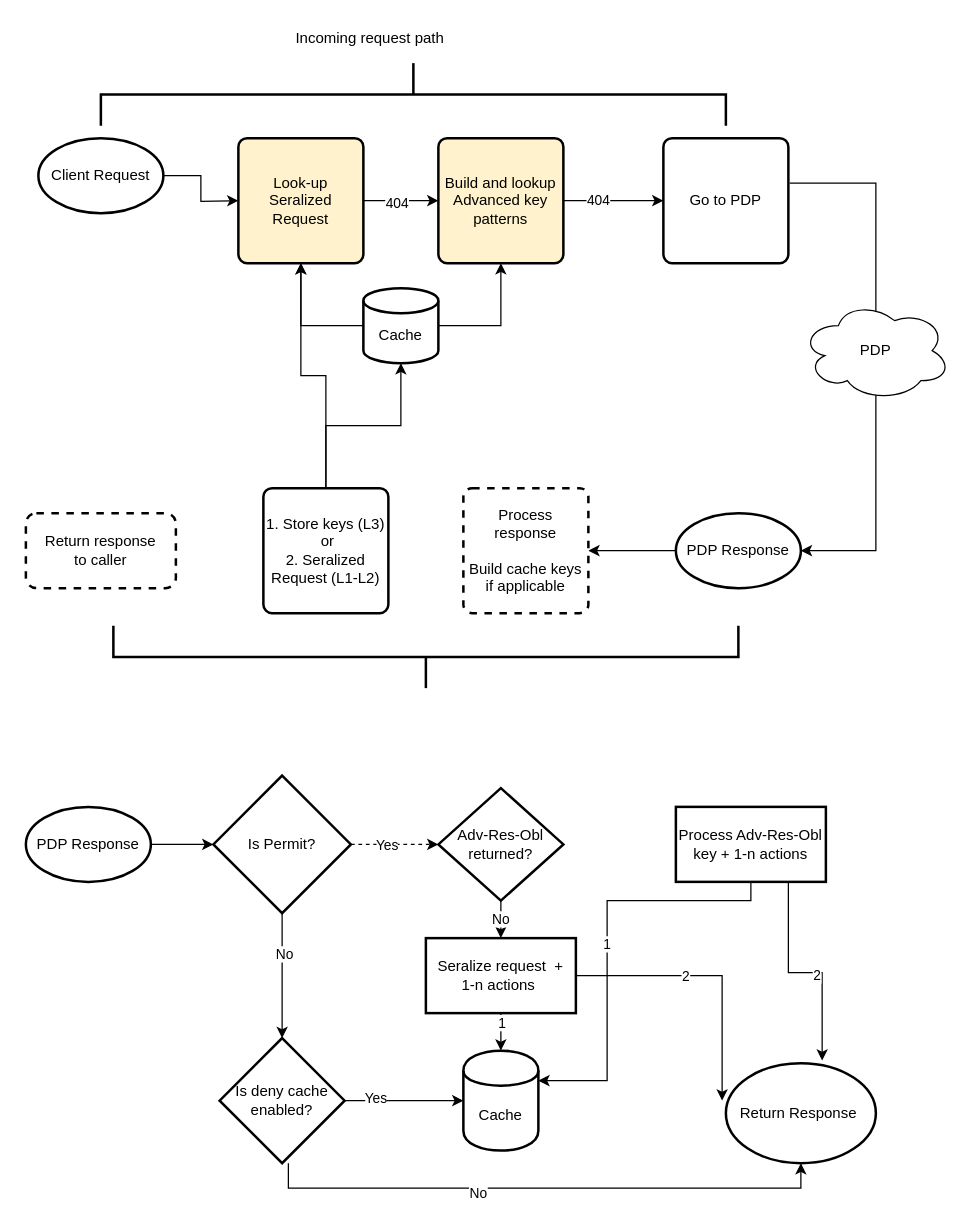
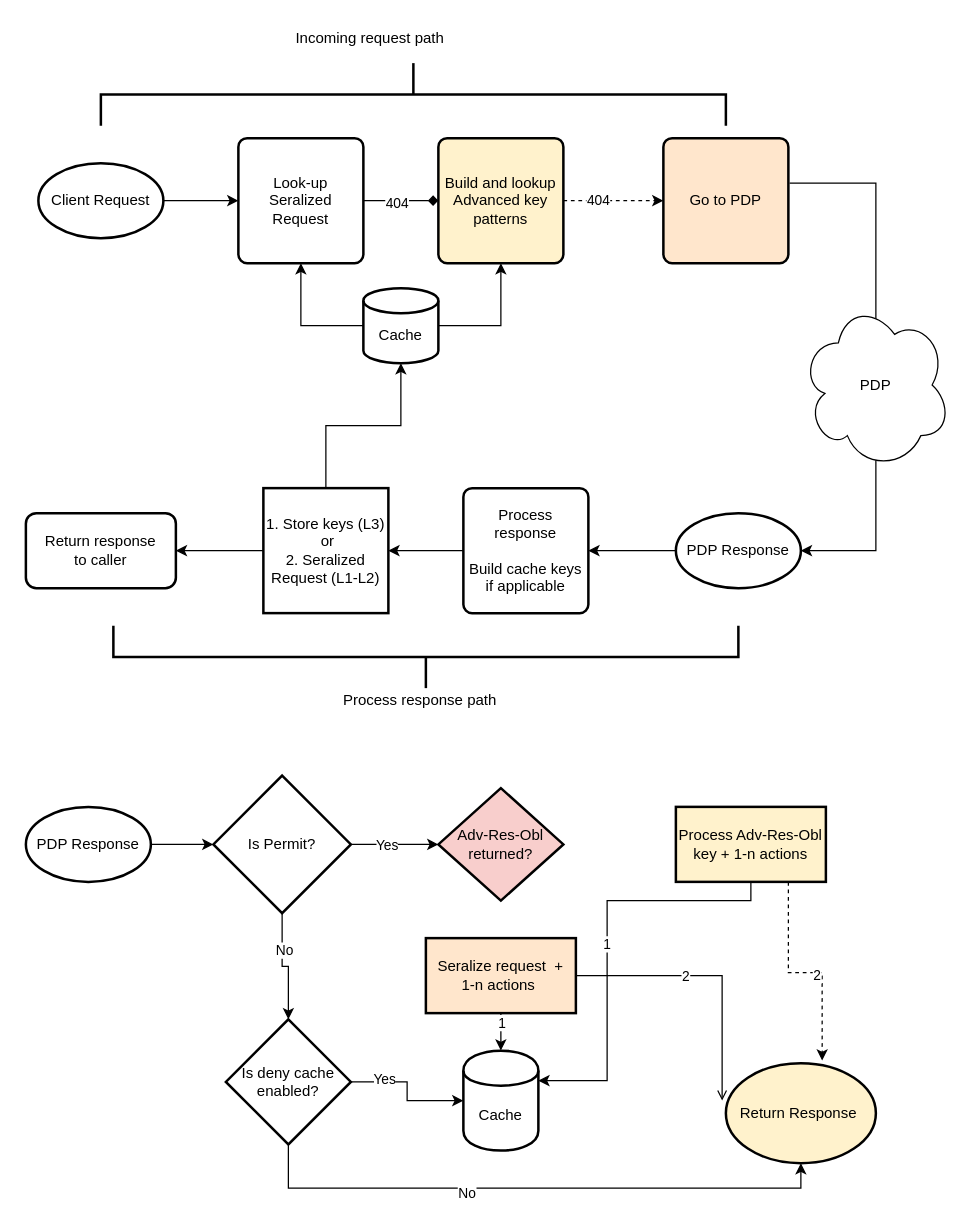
(101, 176) -> (101, 201)
(301, 201) -> (301, 201)
(428, 201) -> (427, 201)
(632, 201) -> (632, 201)
(726, 201) -> (726, 201)
(876, 351) -> (876, 385)
(313, 376) -> (224, 551)
(101, 551) -> (101, 551)
(326, 551) -> (326, 551)
none -> (430, 551)
(526, 551) -> (526, 551)
none -> (419, 701)
(410, 844) -> (410, 844)
(501, 844) -> (501, 844)
(751, 844) -> (751, 844)
(501, 924) -> none
(788, 939) -> (788, 939)
(501, 976) -> (501, 976)
(722, 1091) -> (722, 1092)
(282, 1101) -> (288, 1082)
(801, 1113) -> (801, 1113)
